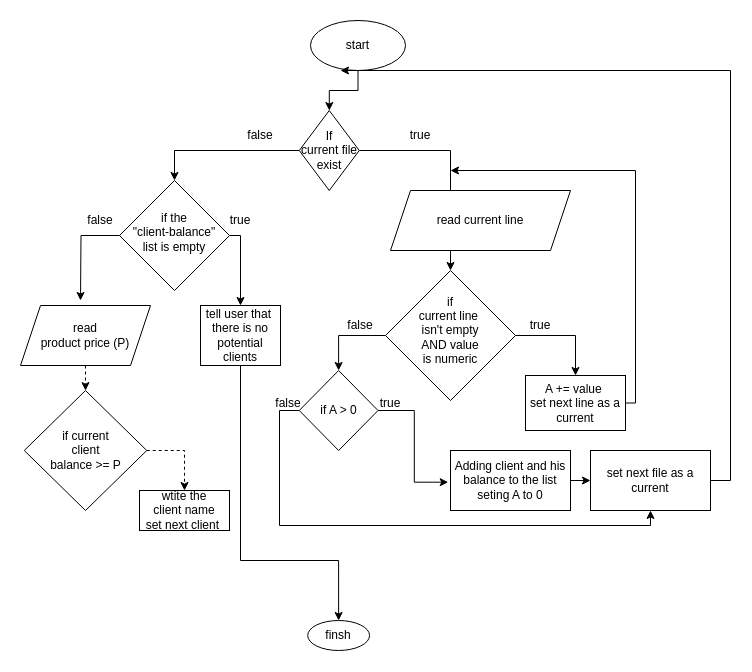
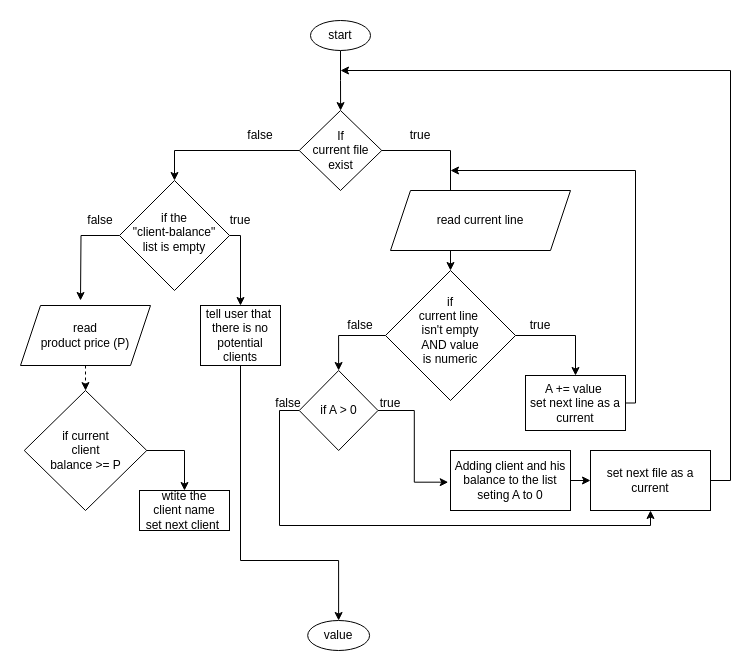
(358, 46) -> (341, 36)
(329, 151) -> (341, 151)
(182, 451) -> (182, 451)
(339, 636) -> (339, 636)
